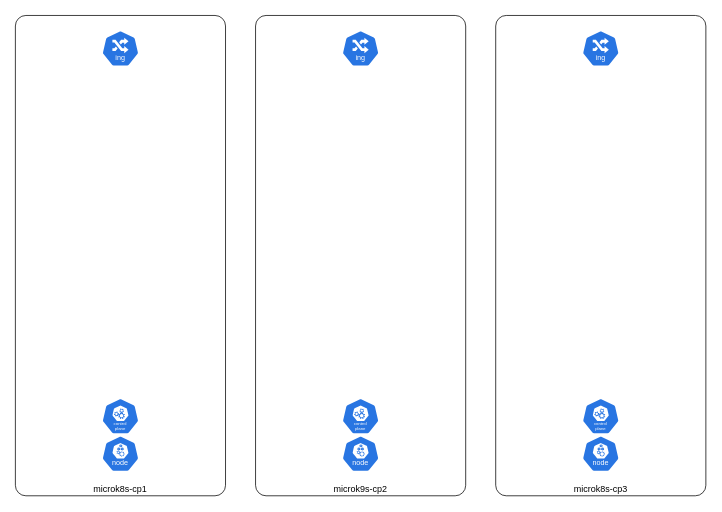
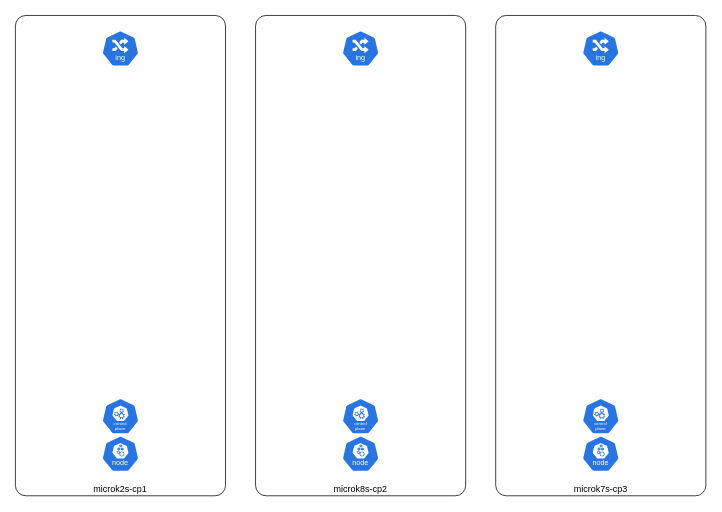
(120, 488) -> (120, 488)
(360, 488) -> (360, 488)
(600, 488) -> (600, 488)
